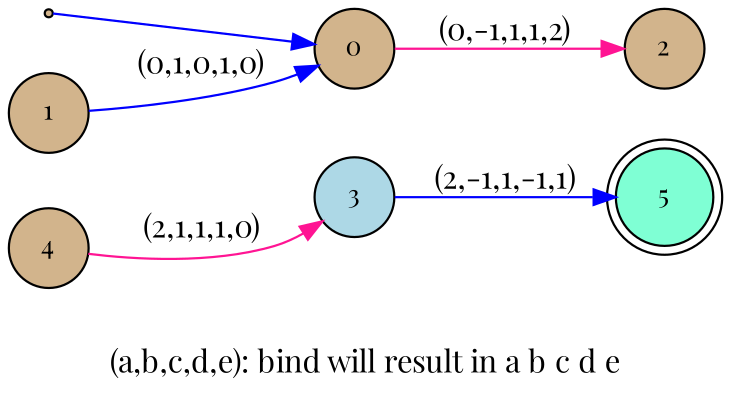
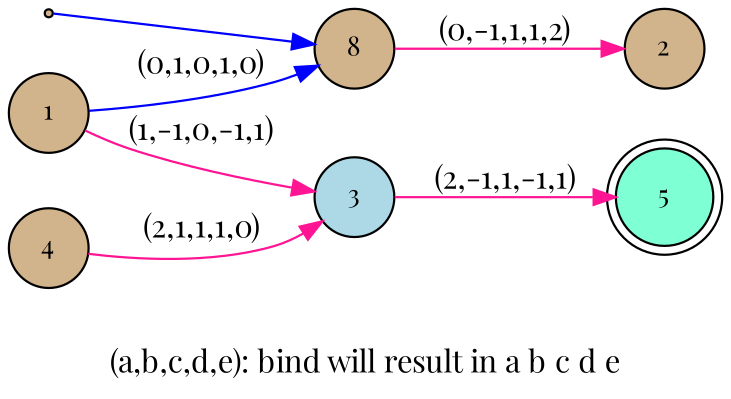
(354, 49) -> (354, 49)
none -> (187, 165)
(494, 197) -> (494, 197)
